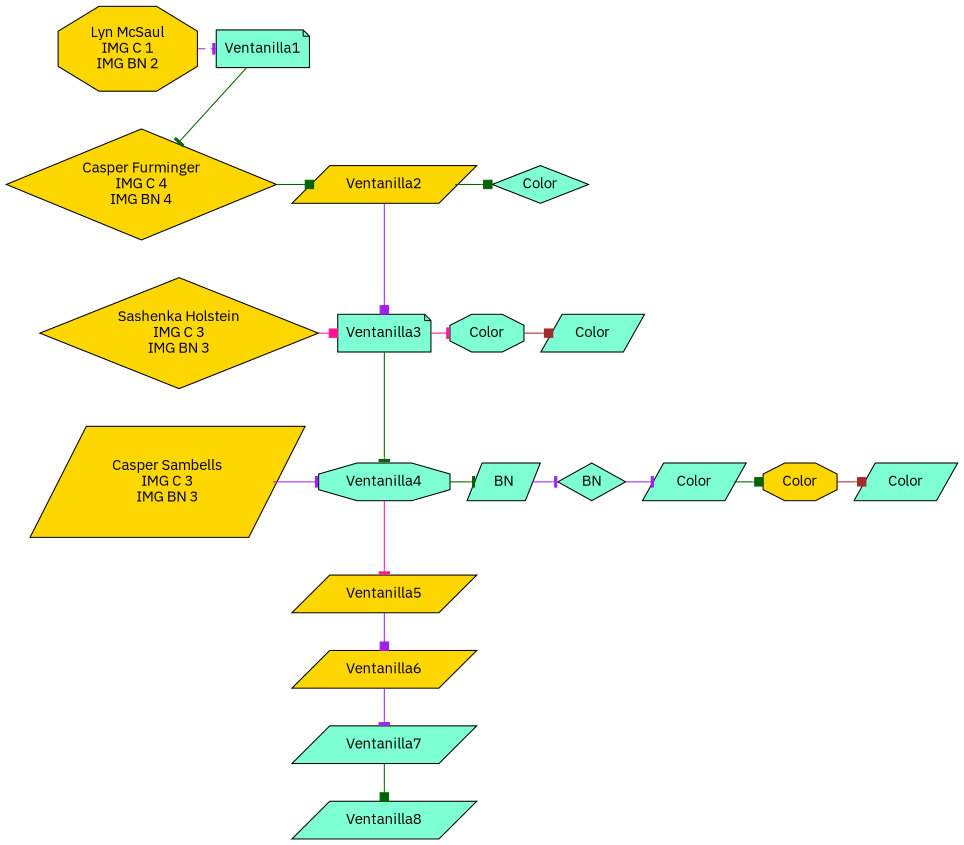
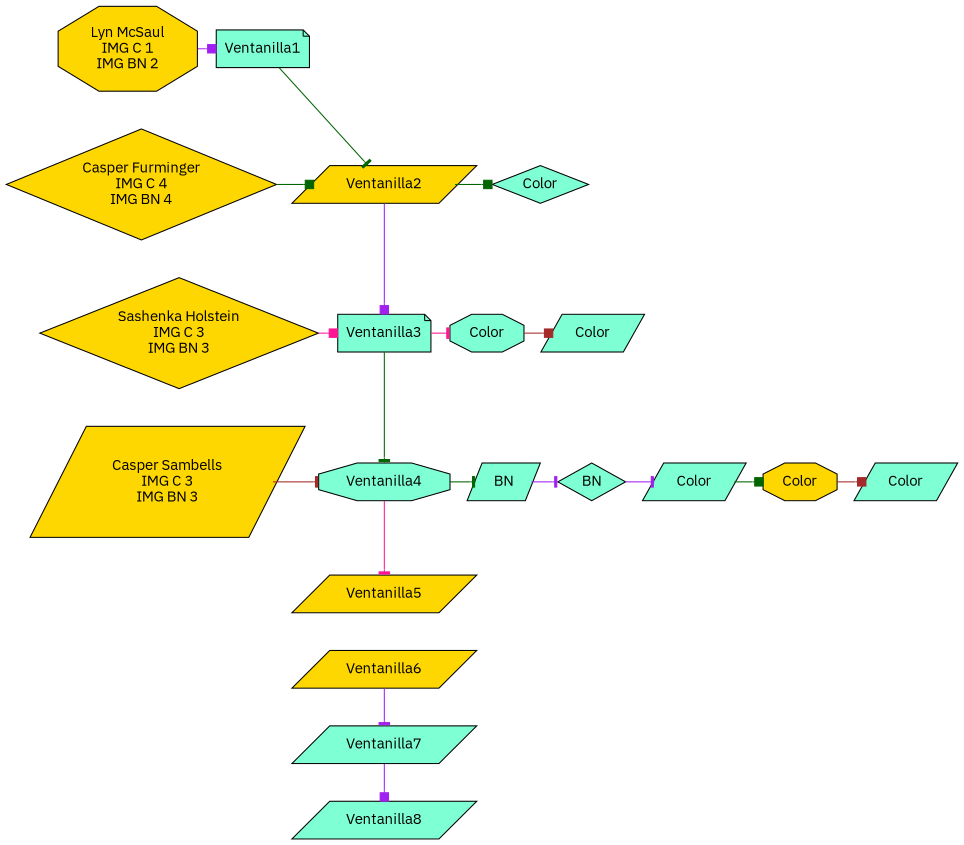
(202, 49) -> (202, 49)
(214, 104) -> (322, 115)
(293, 482) -> (293, 482)
(384, 626) -> none
(384, 777) -> (384, 777)
